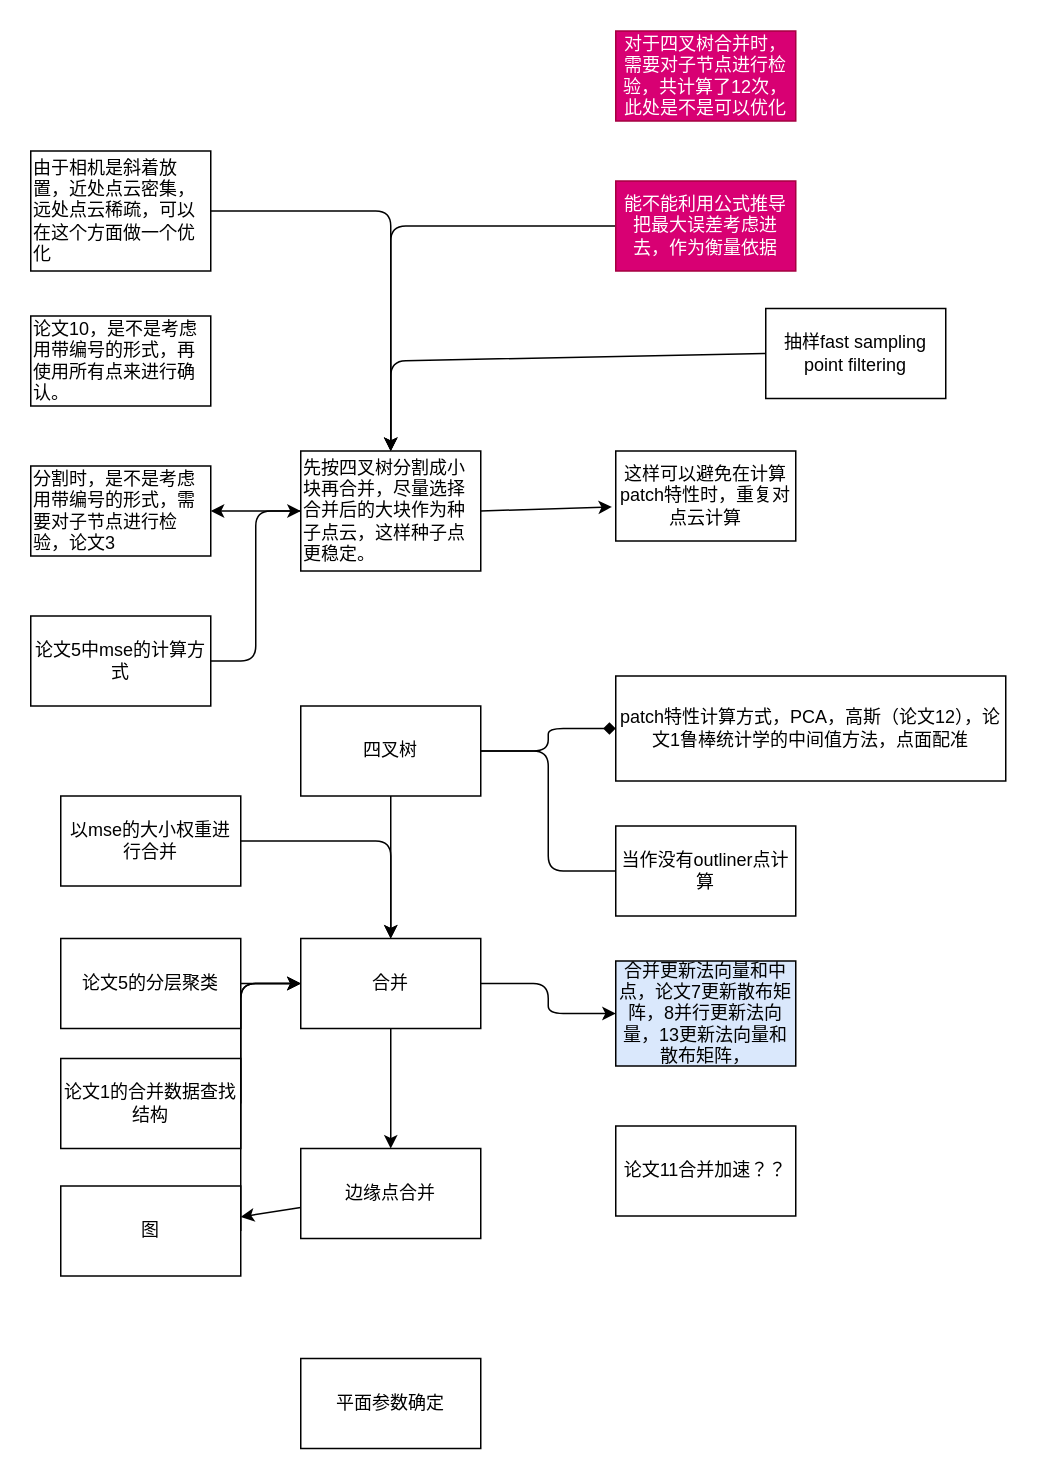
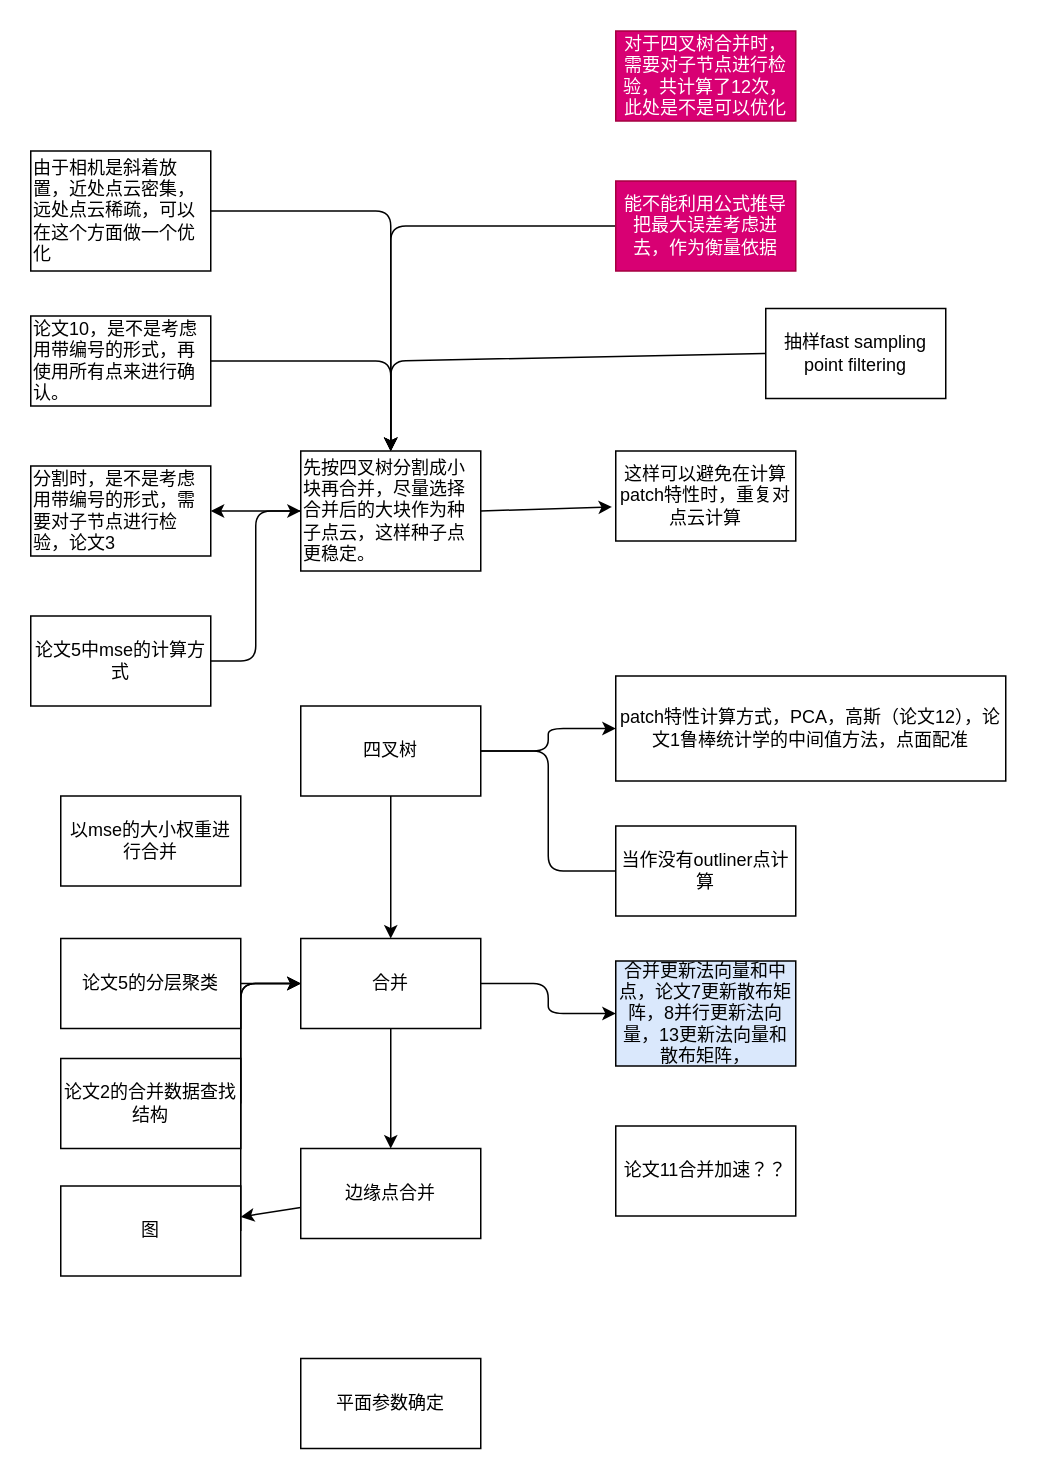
none -> (299, 361)
(603, 728) -> (604, 728)
(314, 841) -> none
(151, 1103) -> (151, 1103)
